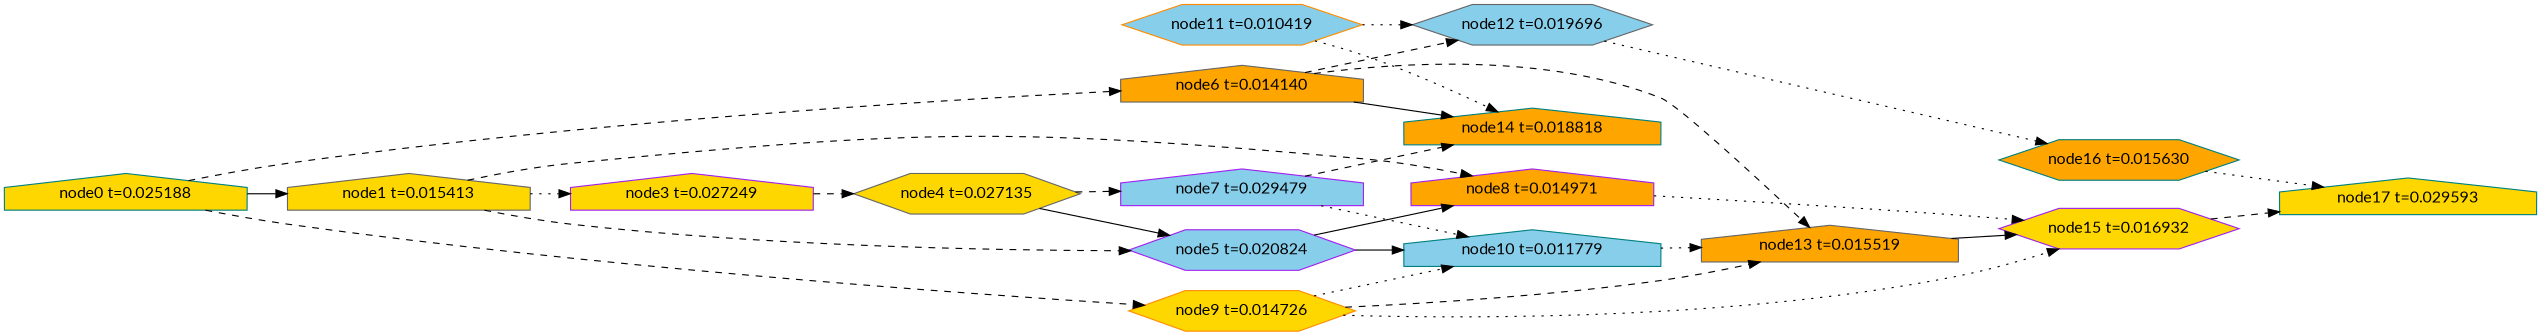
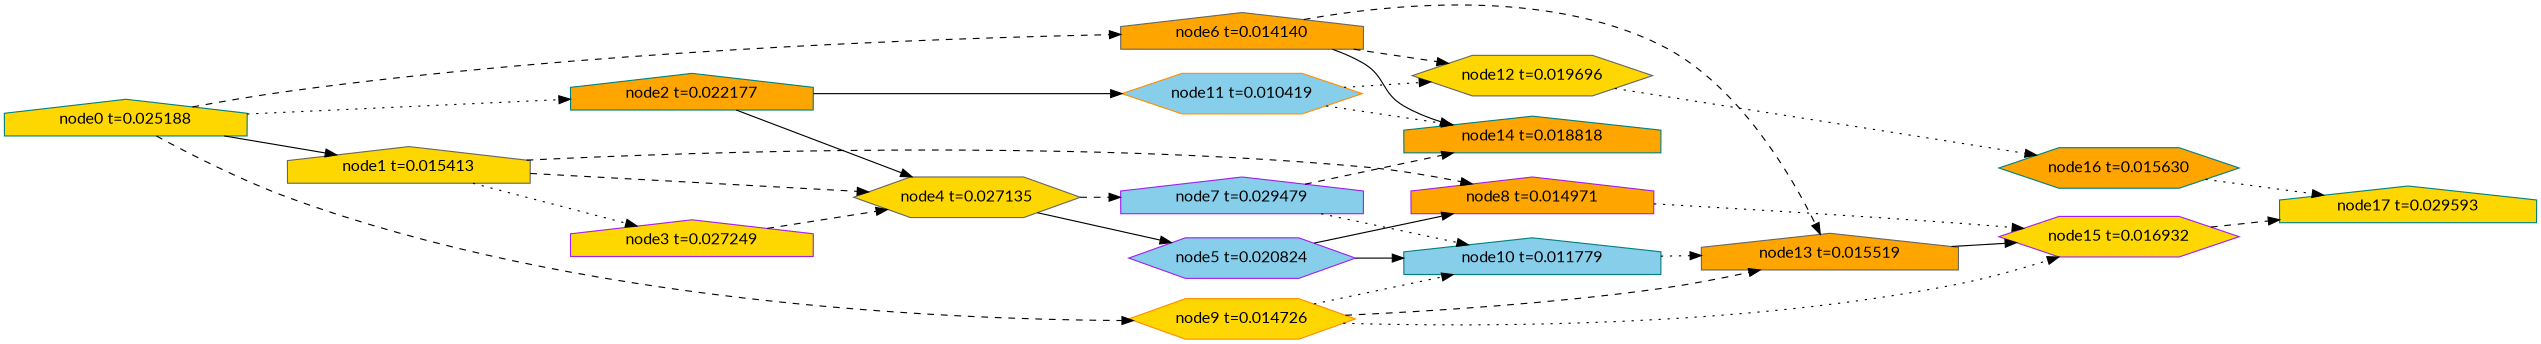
(1532, 25) -> (1532, 76)
none -> (692, 94)
(801, 242) -> (694, 182)
